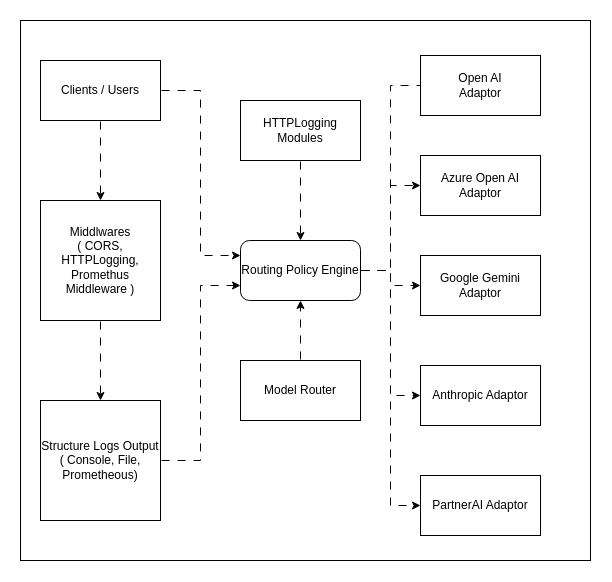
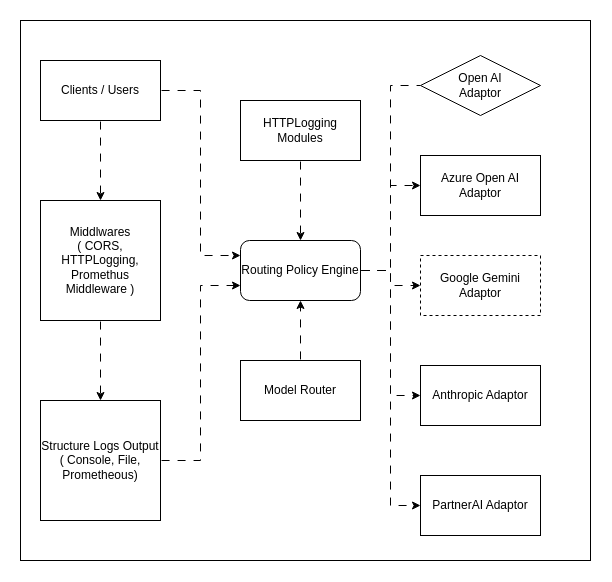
(481, 86) -> (481, 86)
(481, 286) -> (481, 286)
